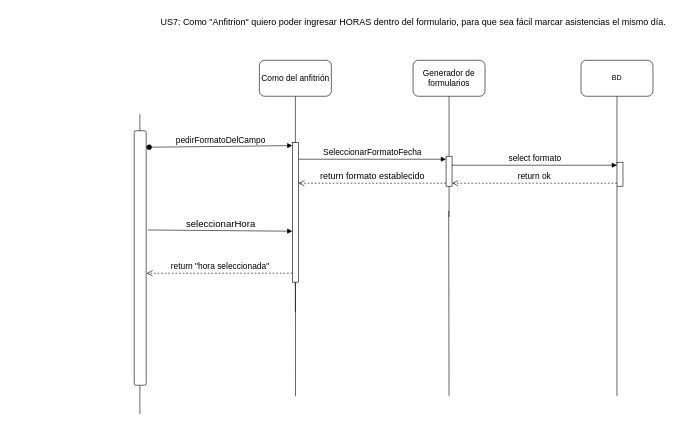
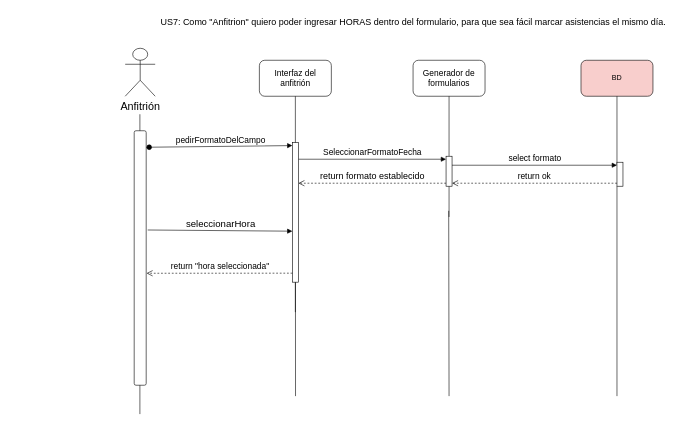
none -> (140, 72)
(296, 78) -> (296, 78)
(617, 78) -> (617, 78)
